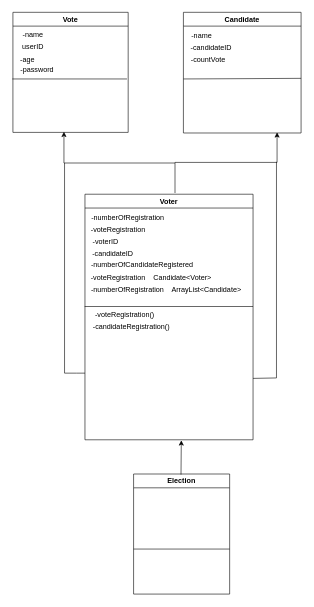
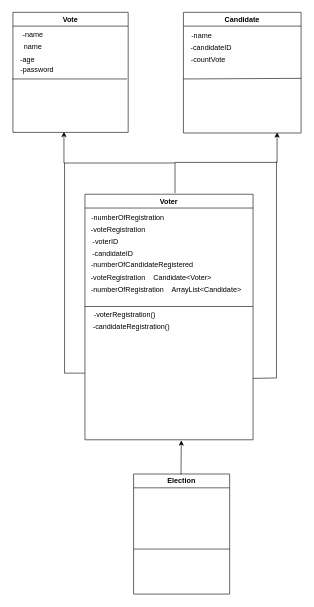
(33, 47) -> (33, 47)
(125, 315) -> (125, 315)
